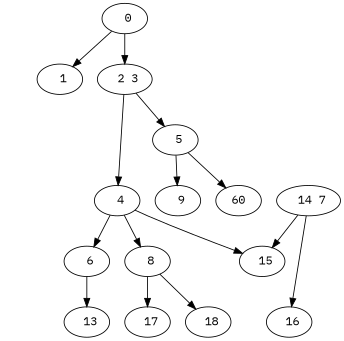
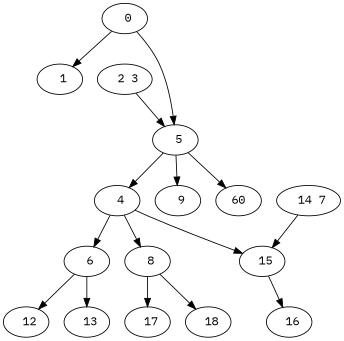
(125, 45) -> (162, 71)
(121, 136) -> (149, 167)
(300, 257) -> (274, 288)
none -> (26, 322)
